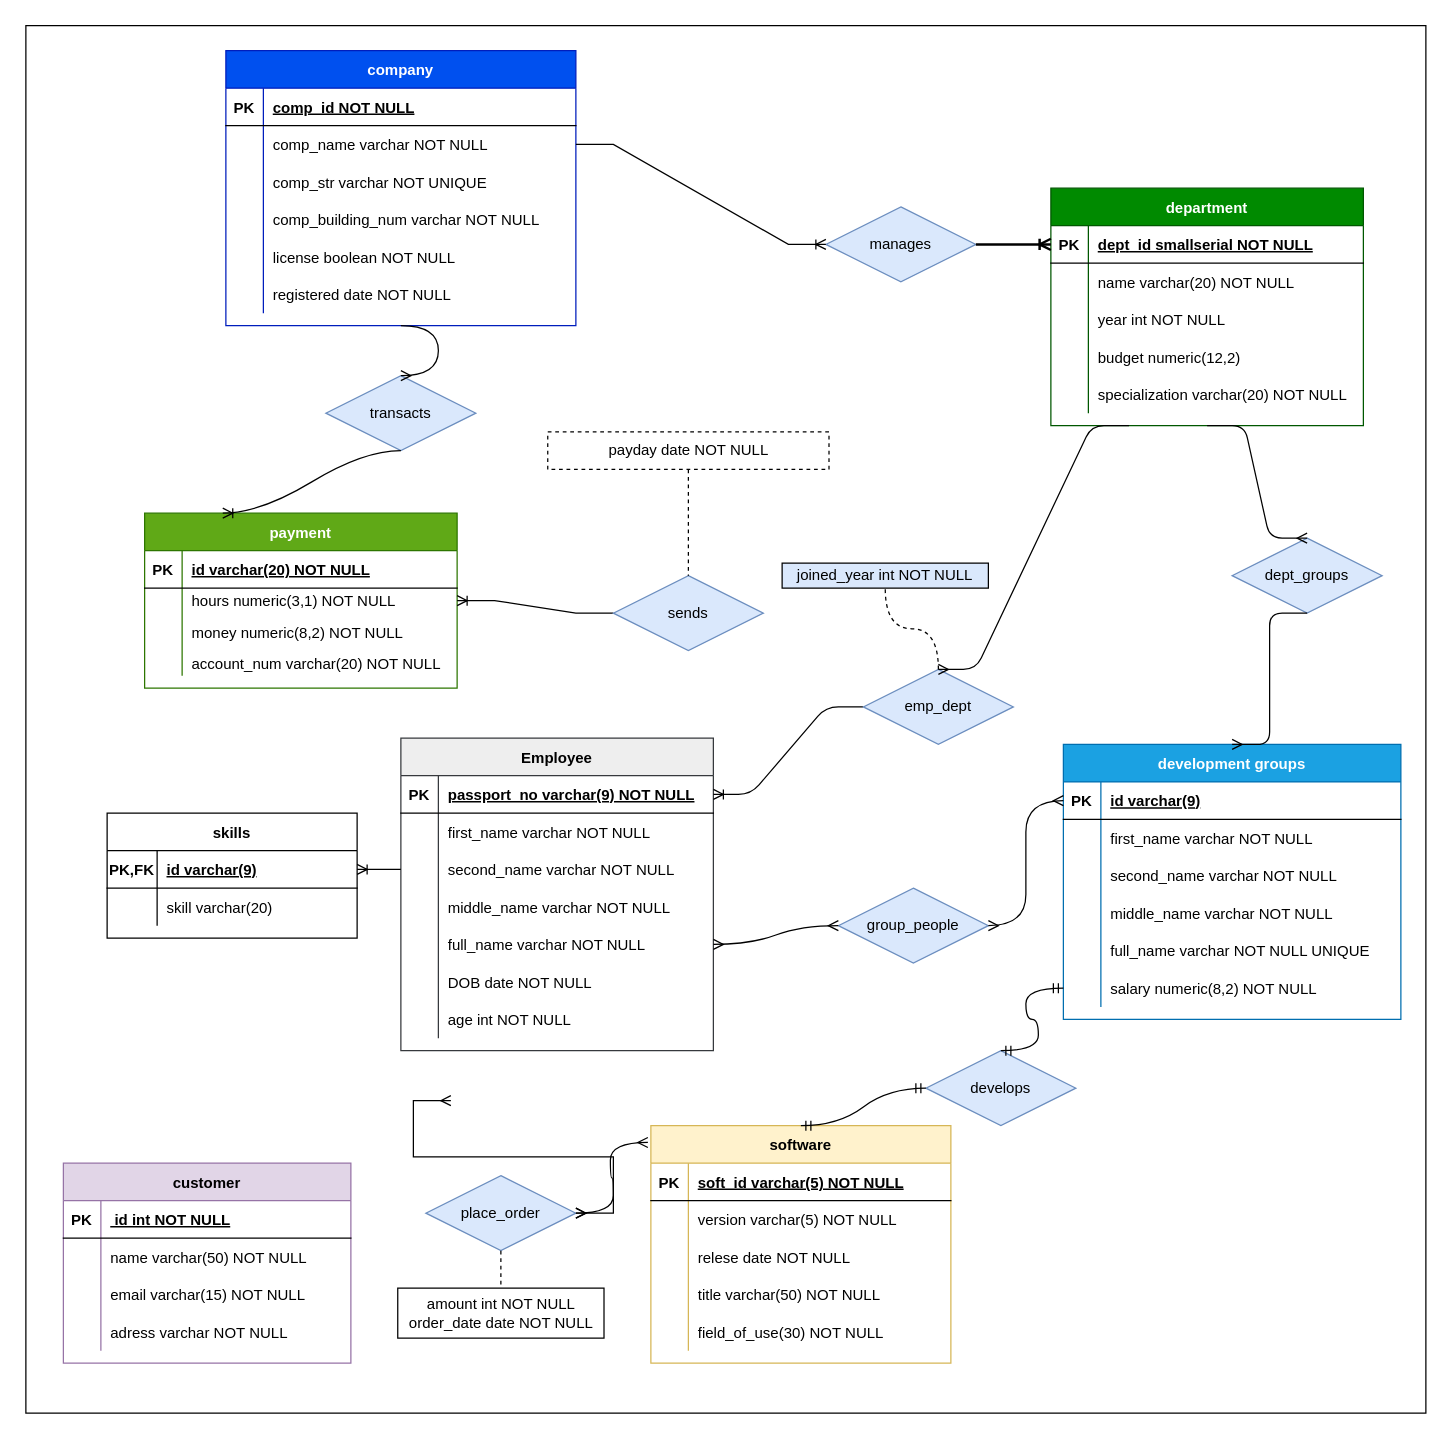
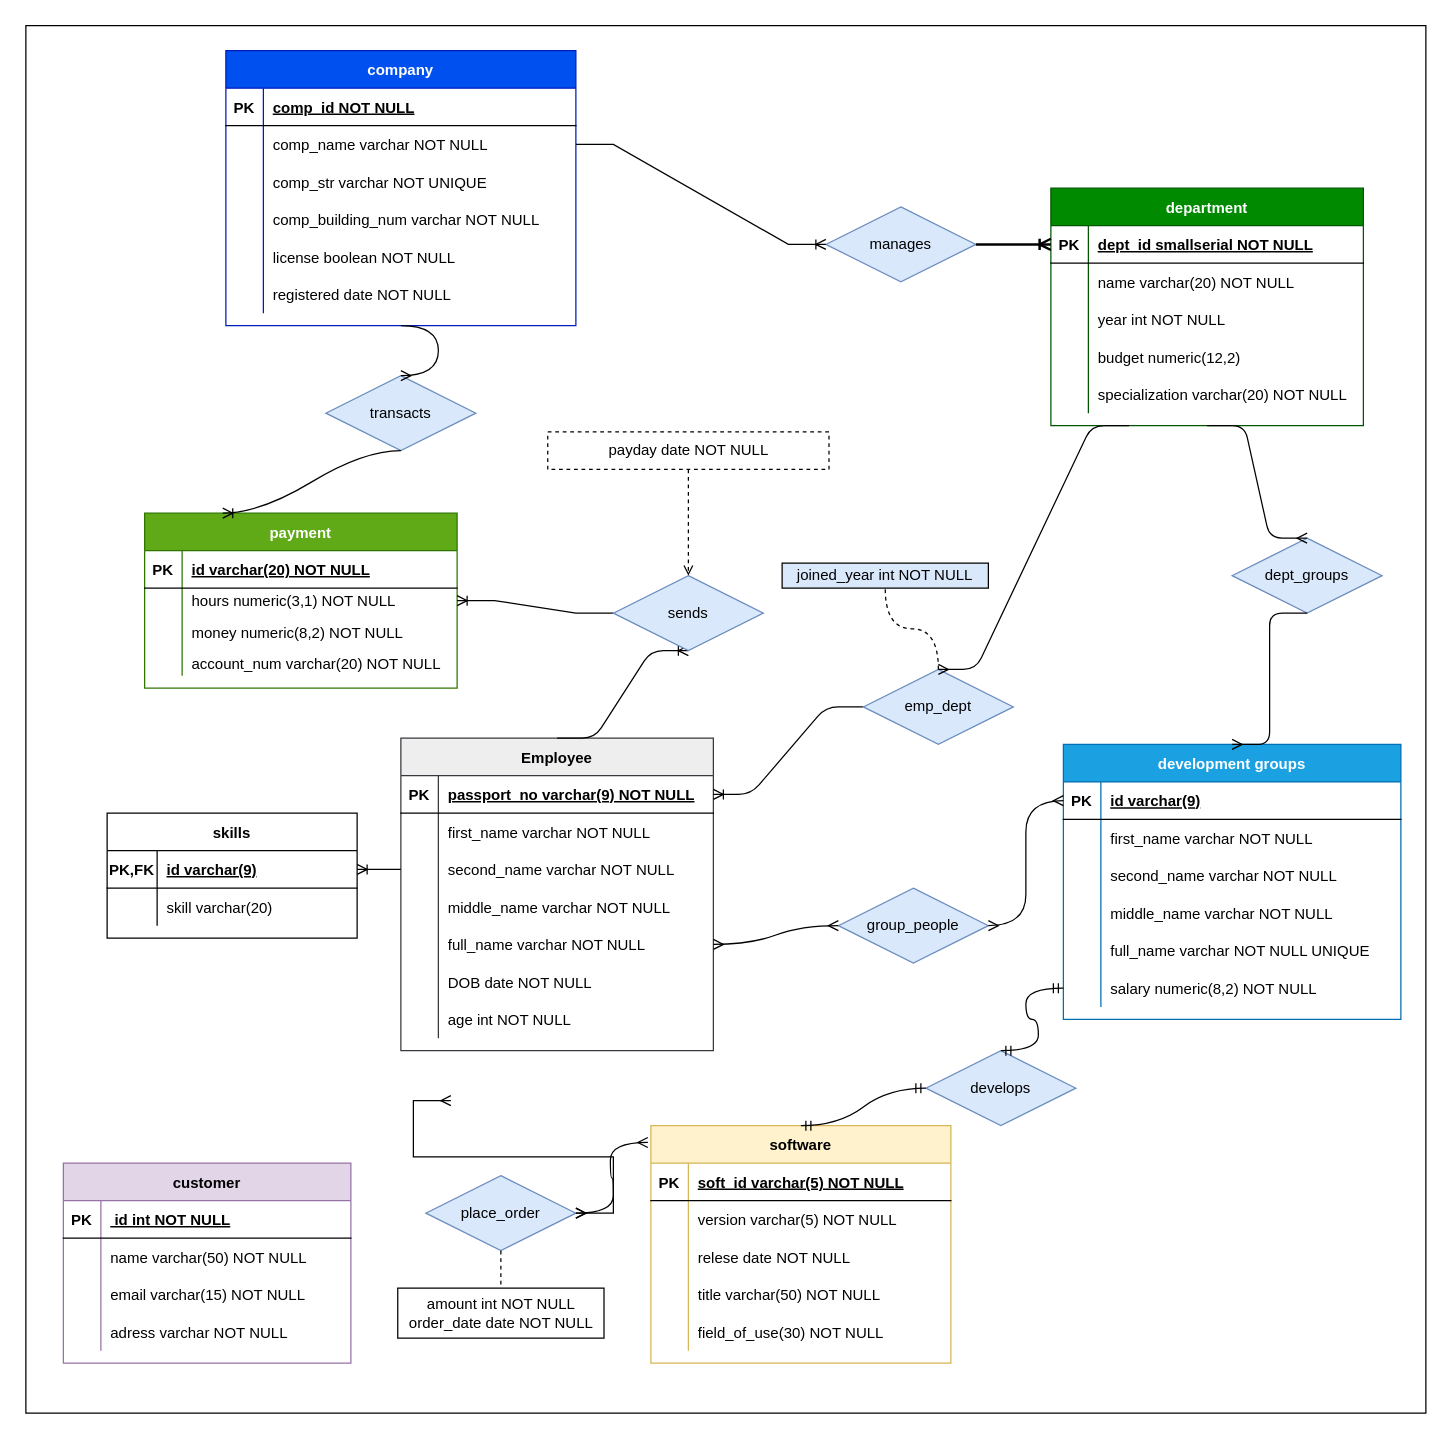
(688, 571) -> (688, 570)
none -> (629, 684)
